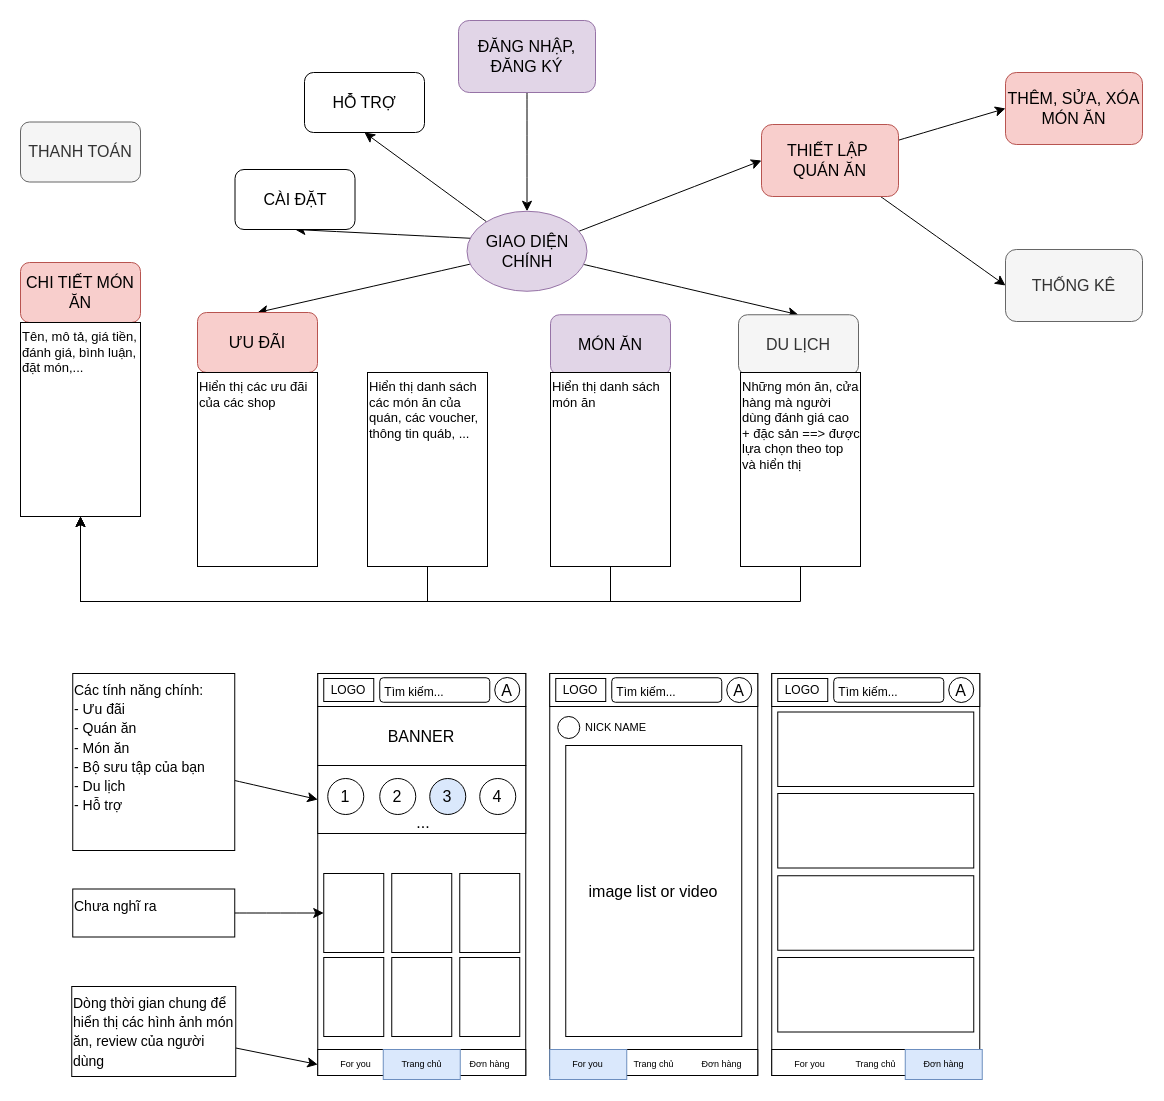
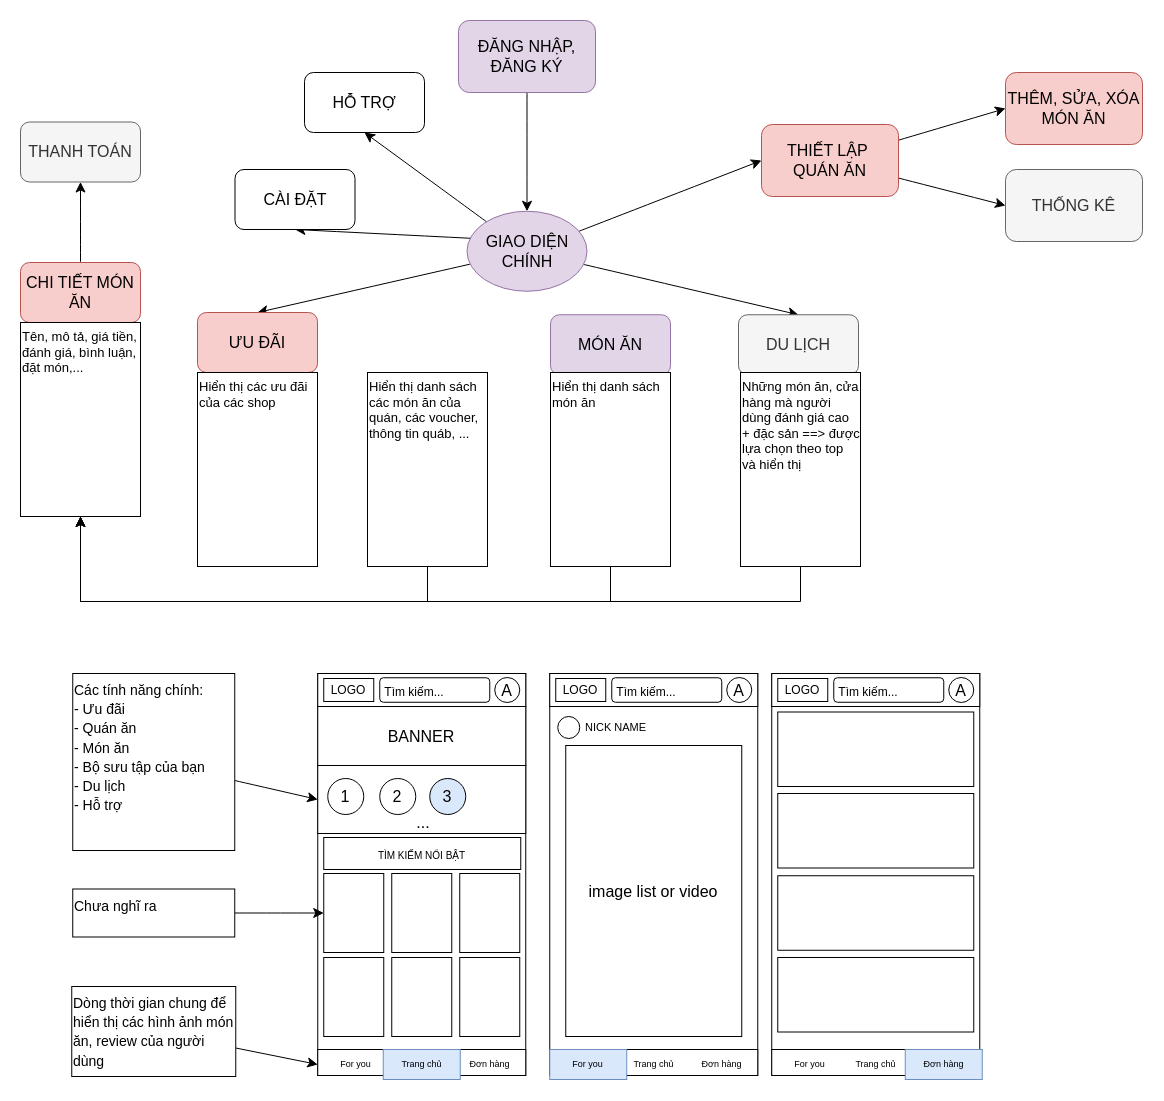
none -> (81, 226)
(1074, 286) -> (1074, 206)
(498, 797) -> none
none -> (422, 854)
